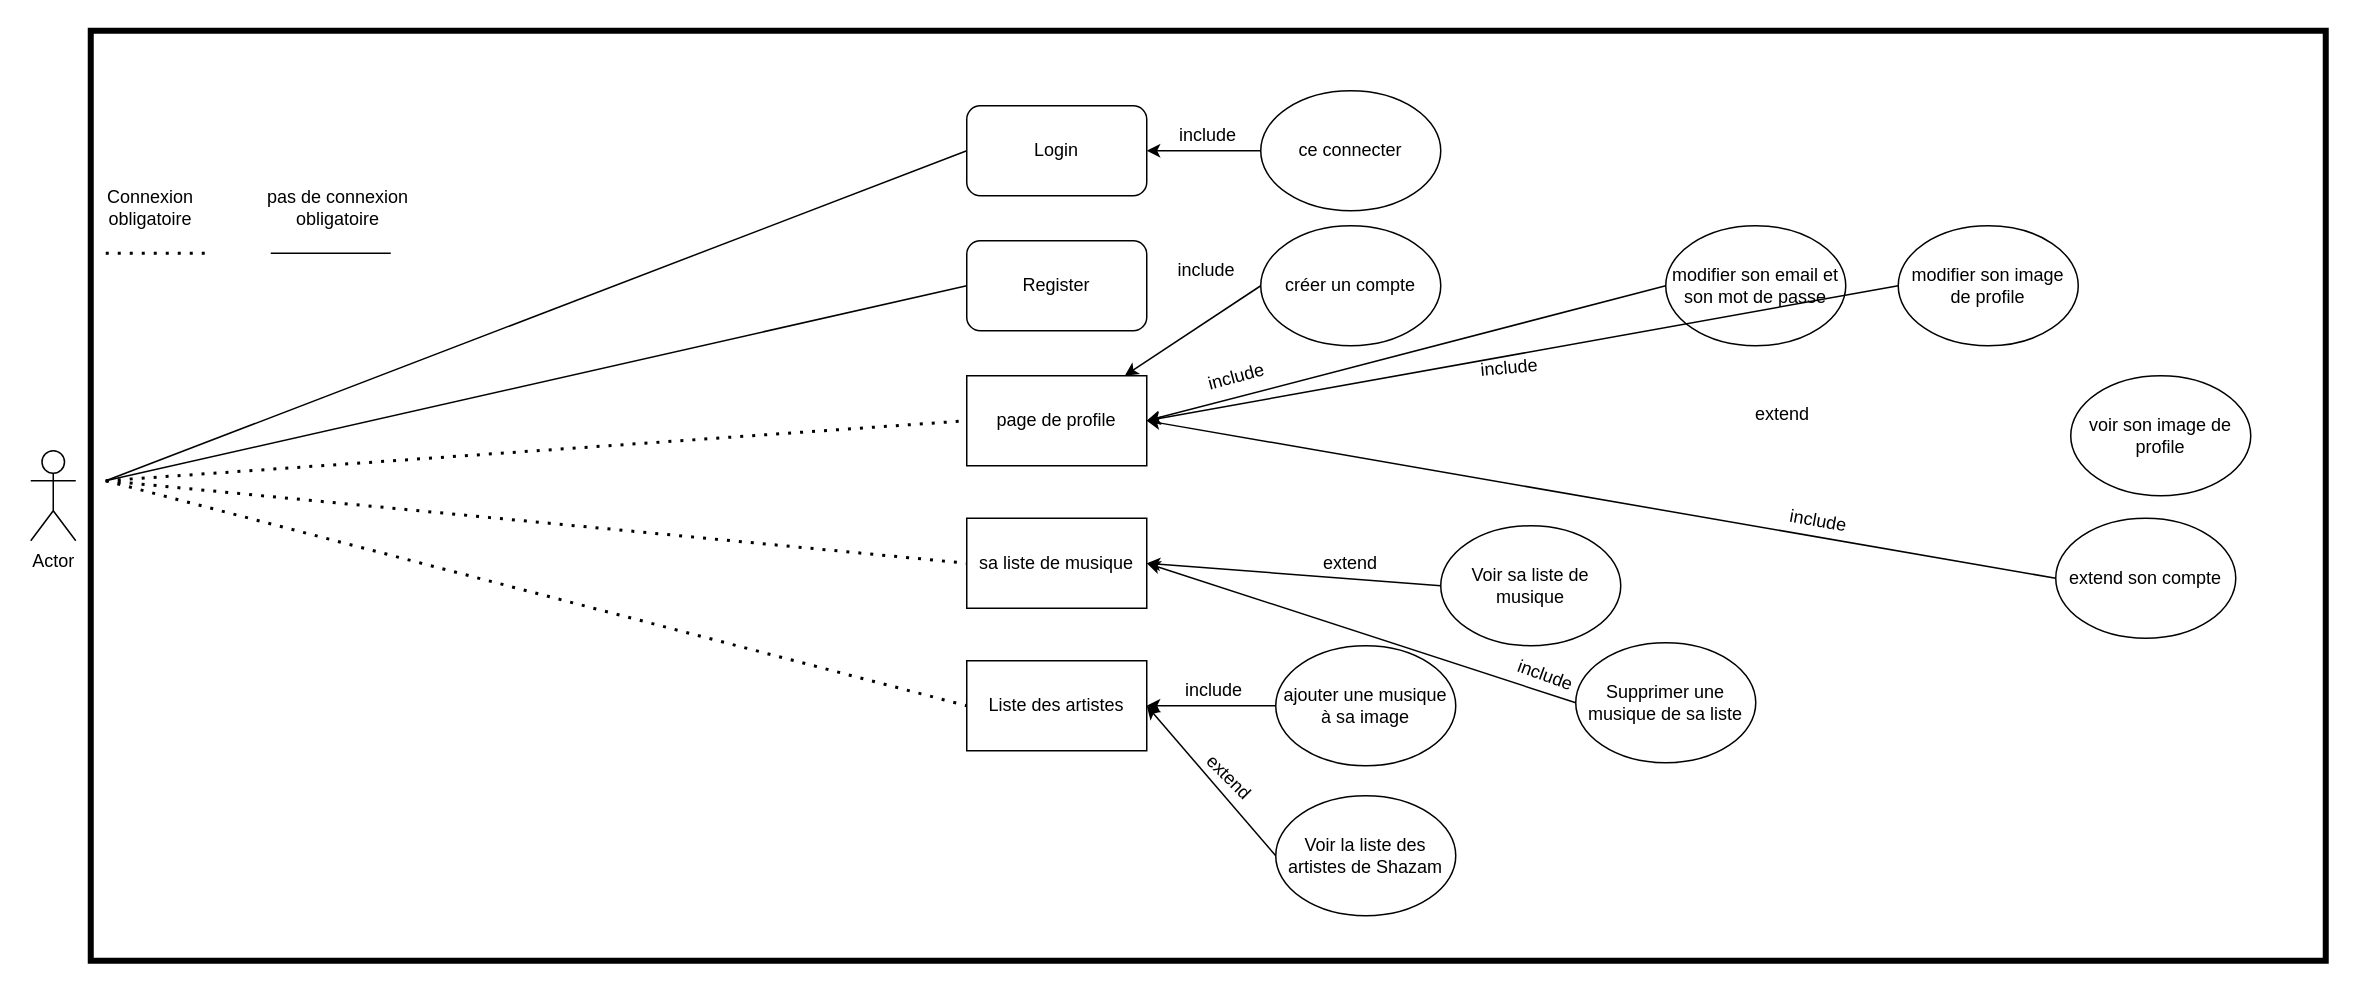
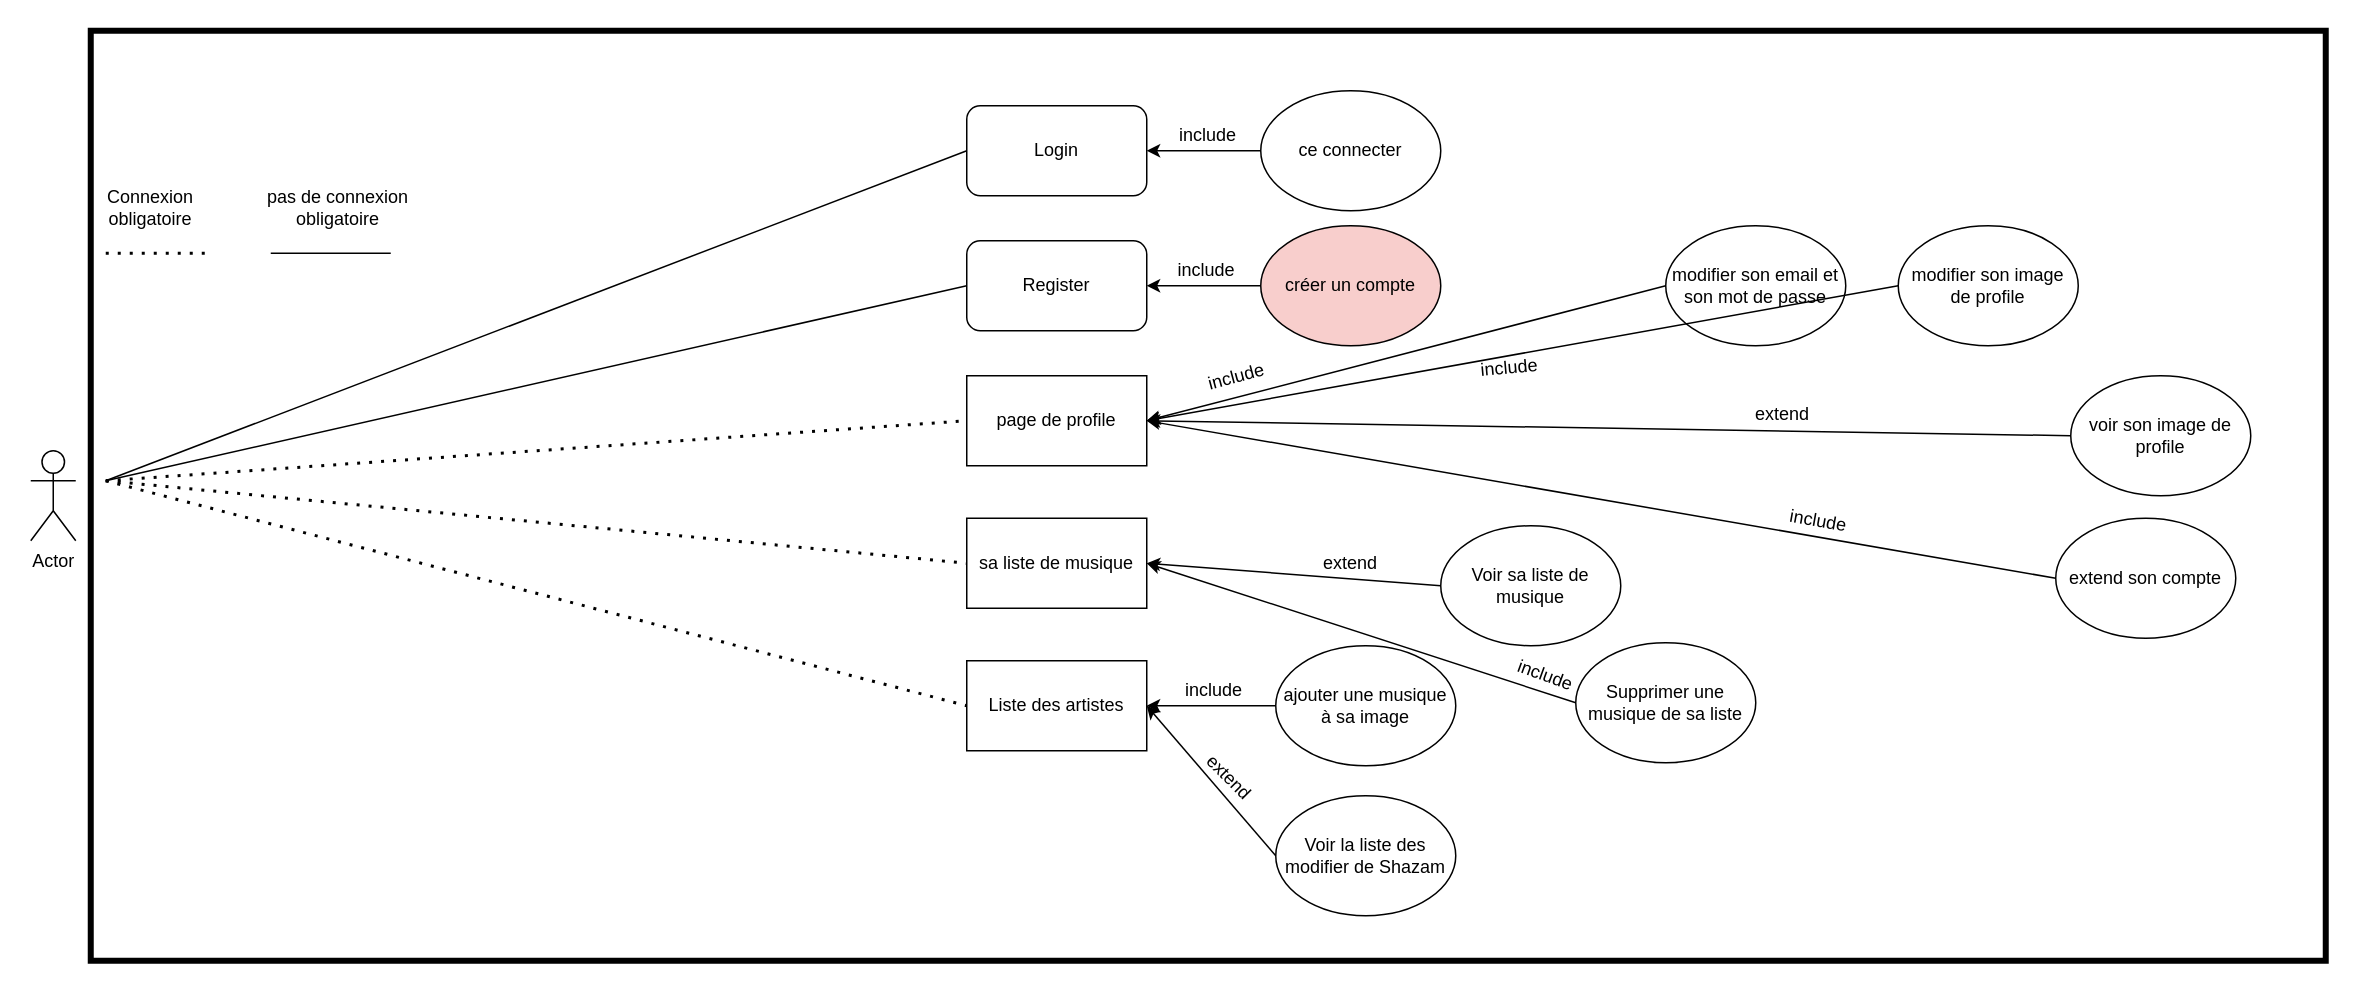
(1351, 286) -> (1351, 286)
(1197, 328) -> (1209, 286)
none -> (1618, 428)
(1366, 856) -> (1366, 856)
